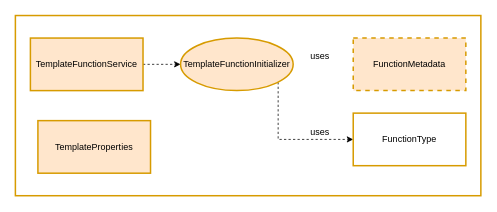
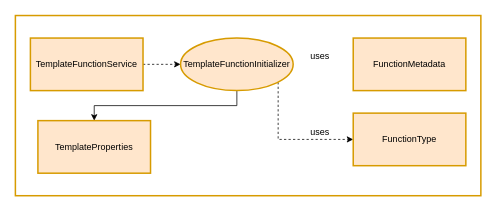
(409, 64) -> (409, 64)
none -> (161, 105)
(409, 139) -> (409, 139)
